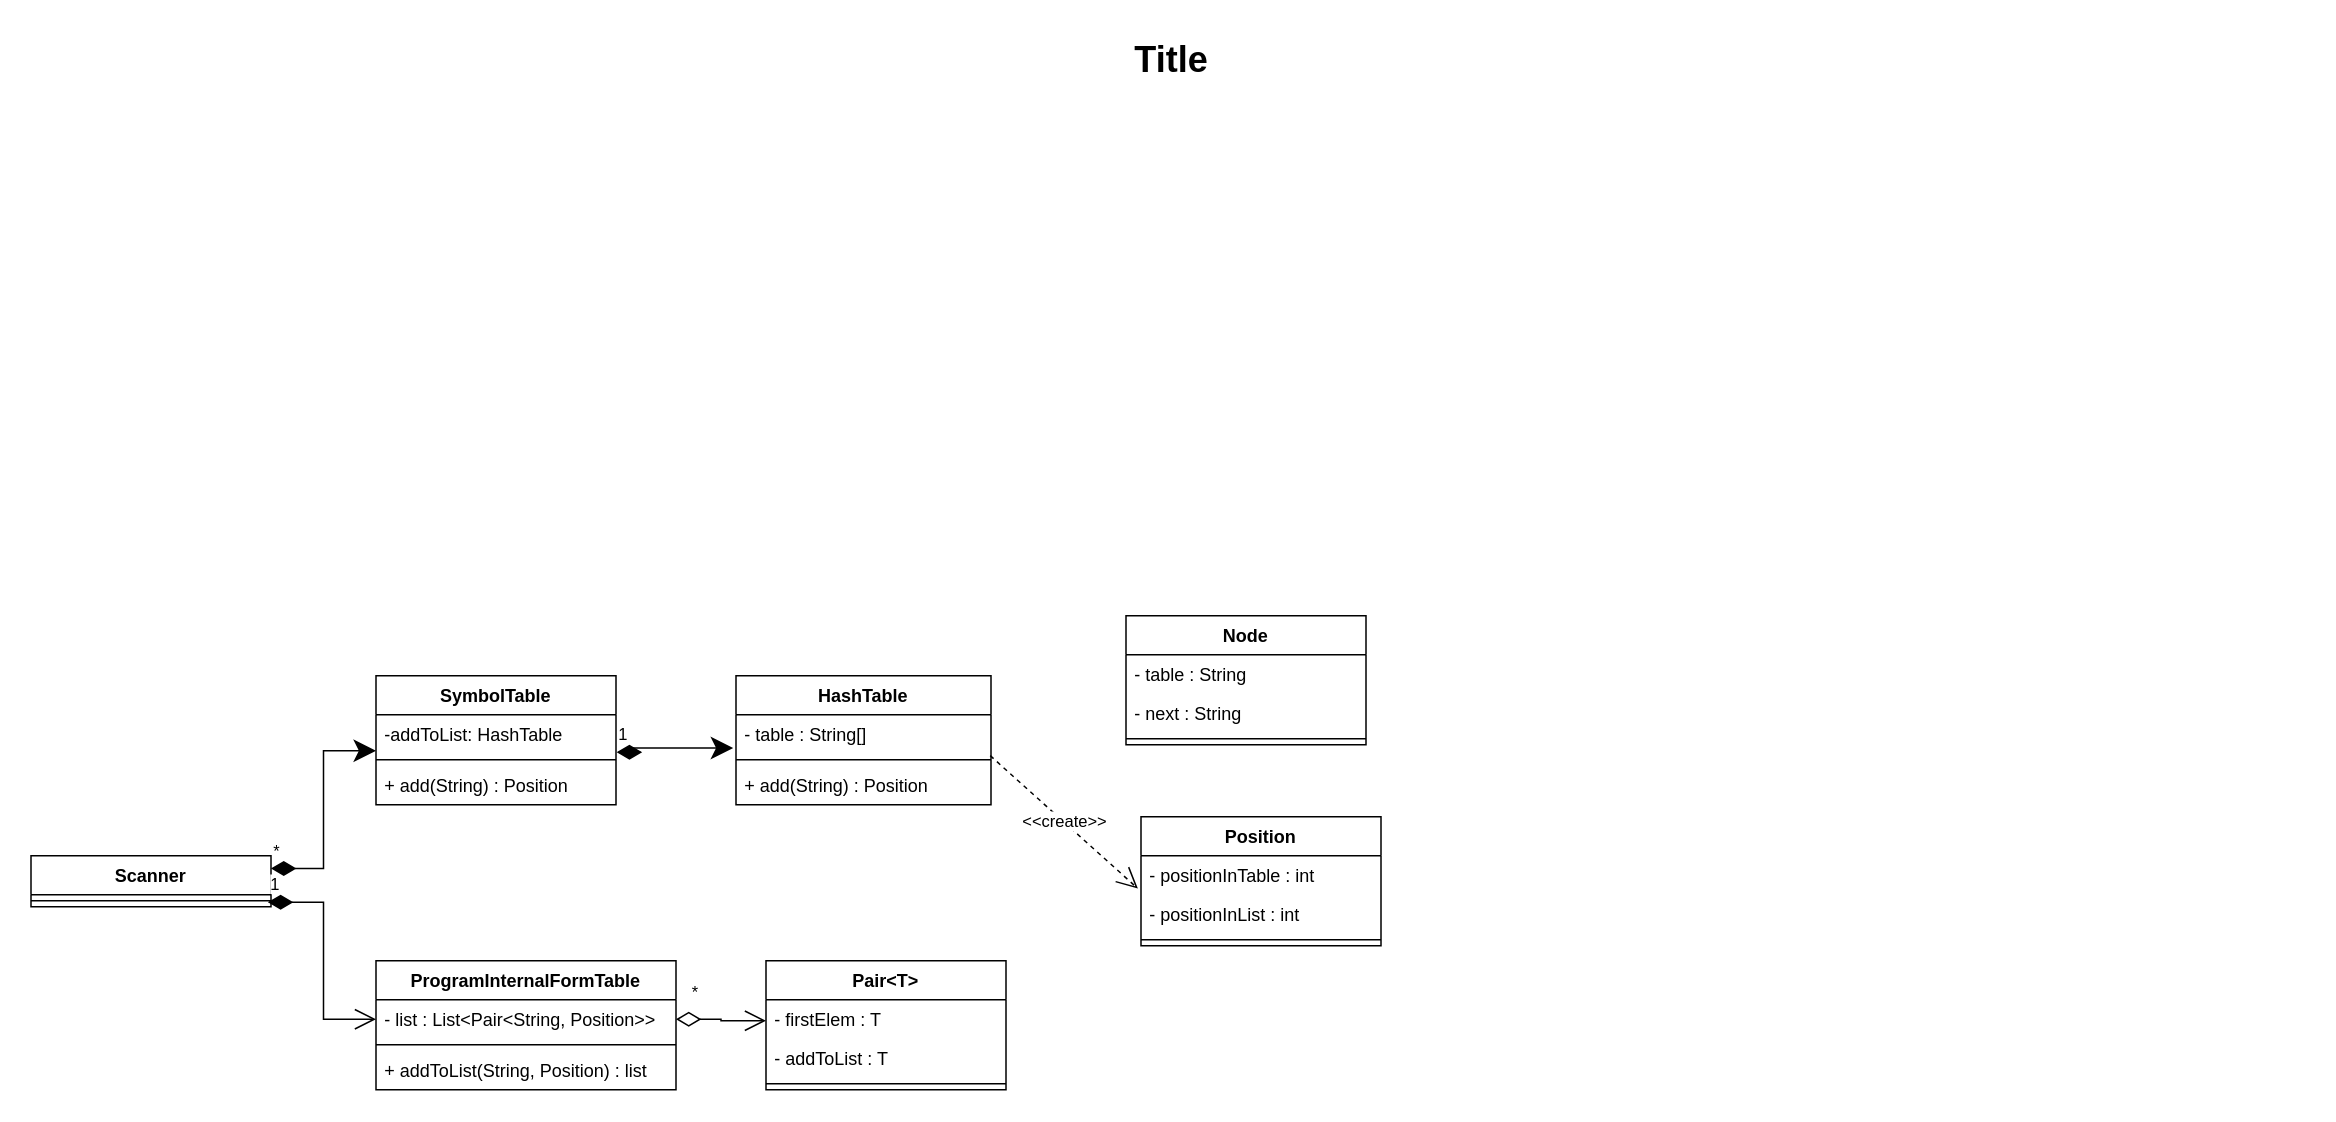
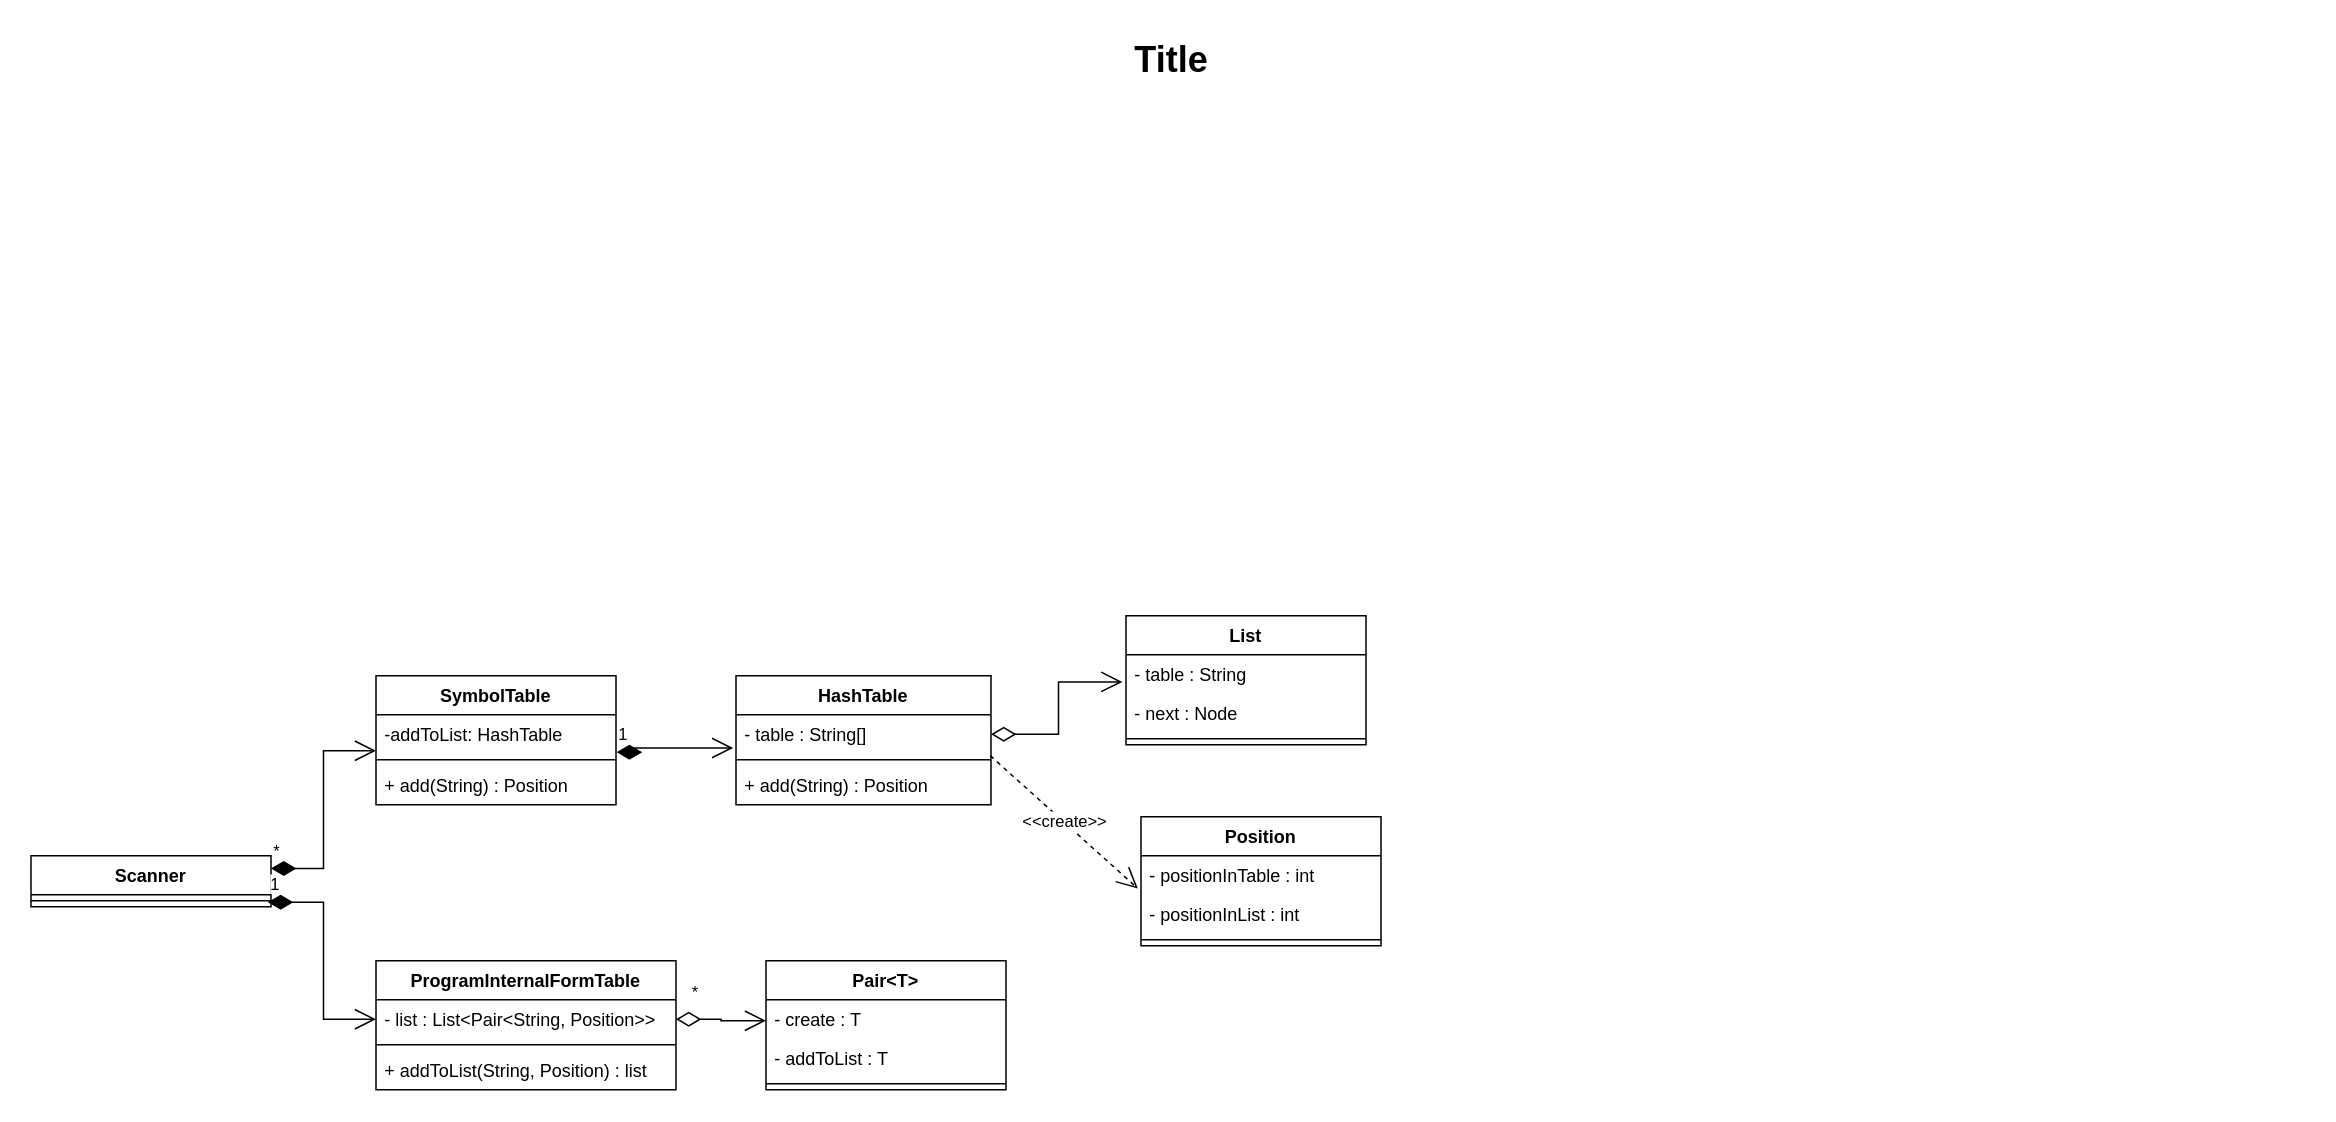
(1245, 636) -> (1245, 636)
none -> (1058, 700)
(1198, 714) -> (1190, 714)
(715, 748) -> (721, 748)
(357, 751) -> (363, 751)
(836, 1020) -> (825, 1020)
